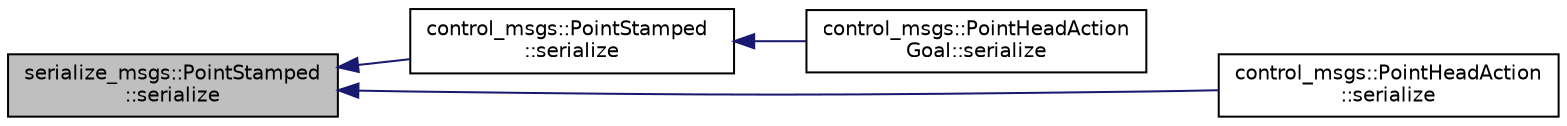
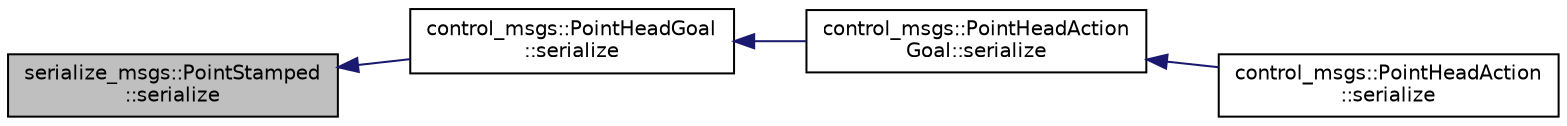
(572, 41) -> (572, 41)
(789, 95) -> (1193, 64)
